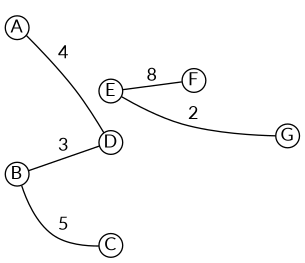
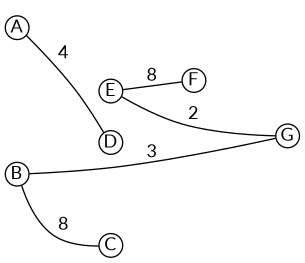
(64, 158) -> (153, 162)
(64, 225) -> (64, 225)
